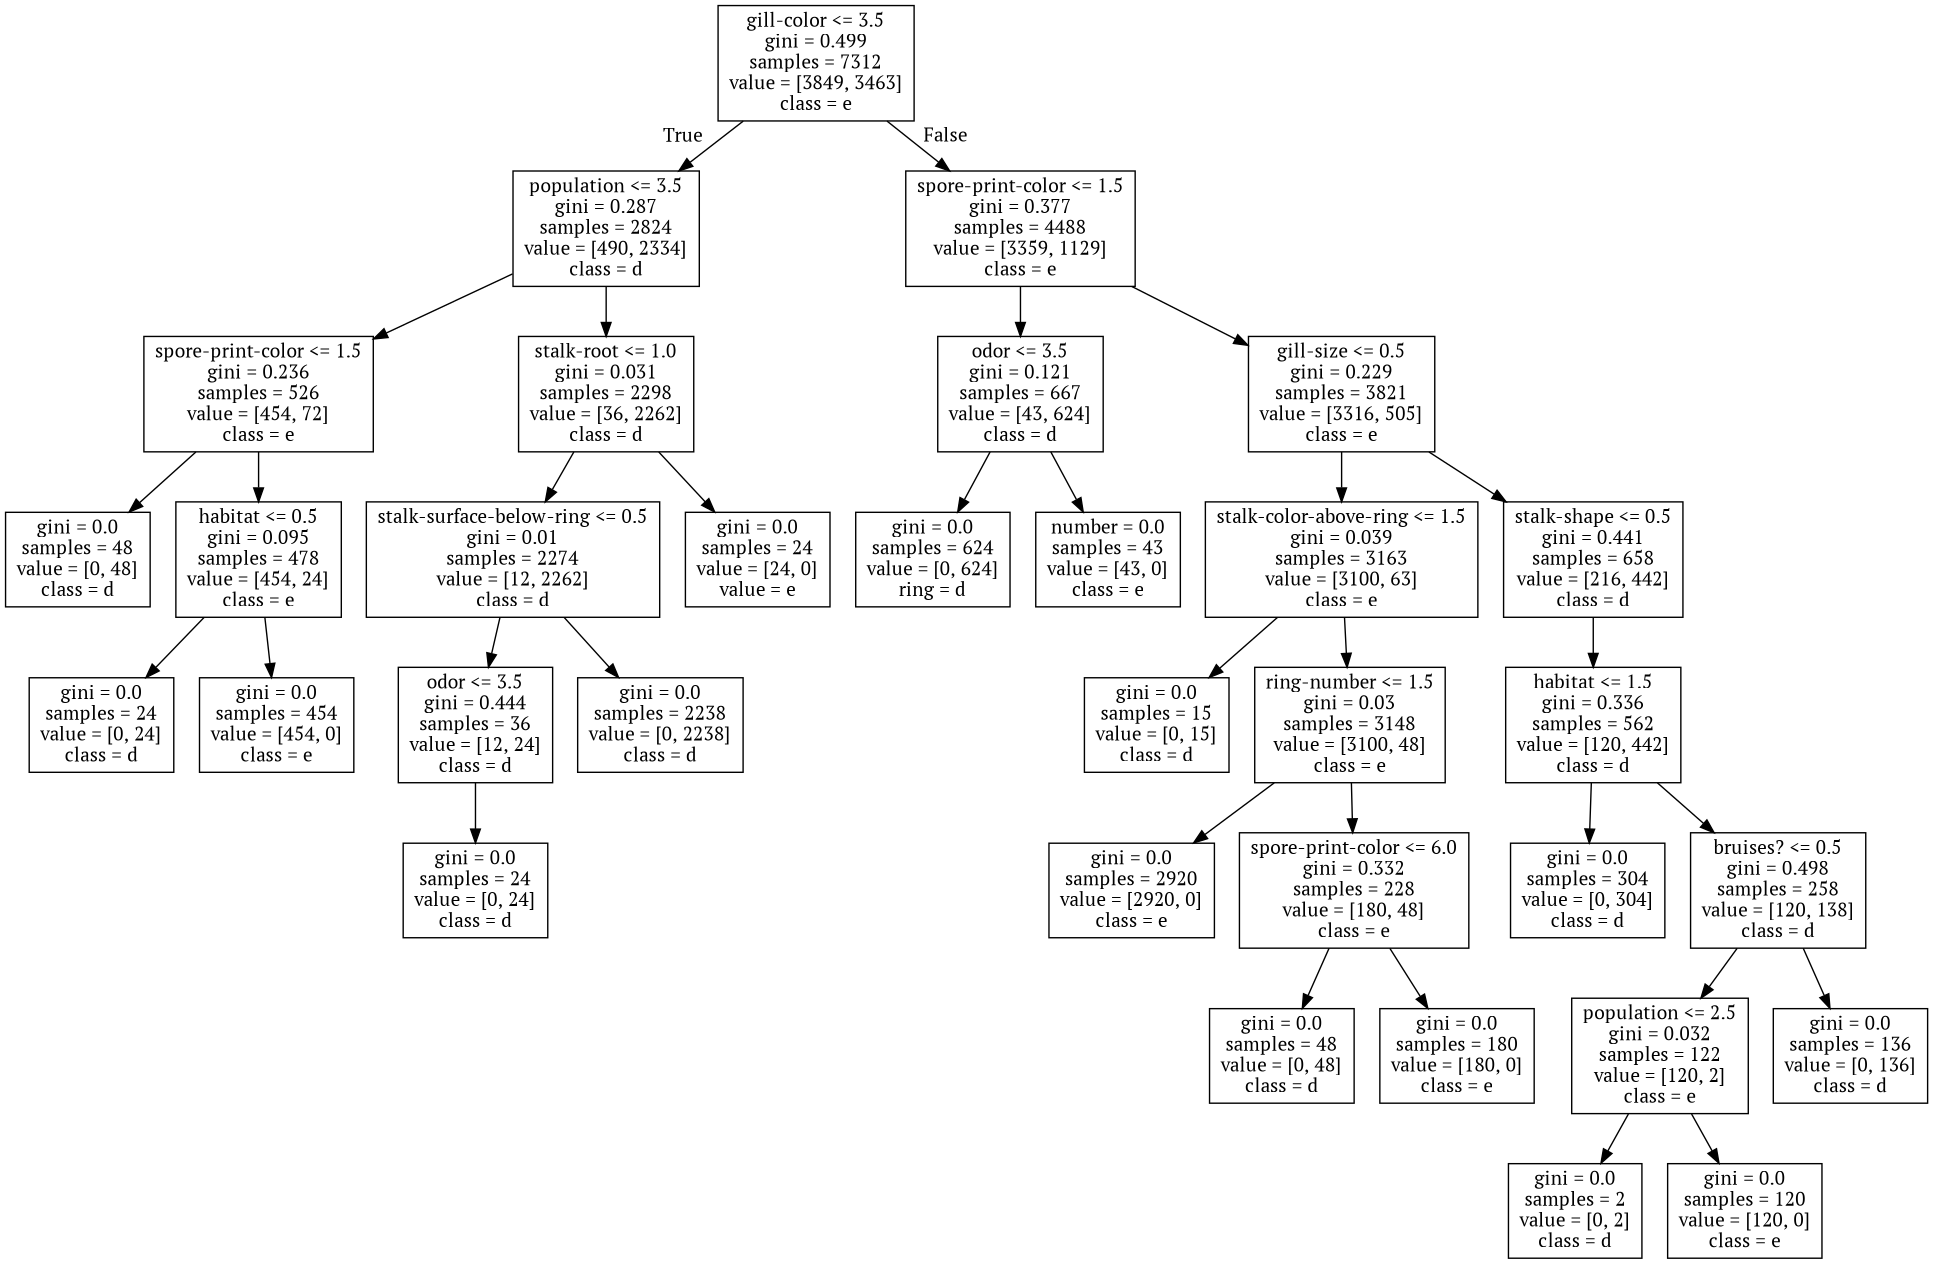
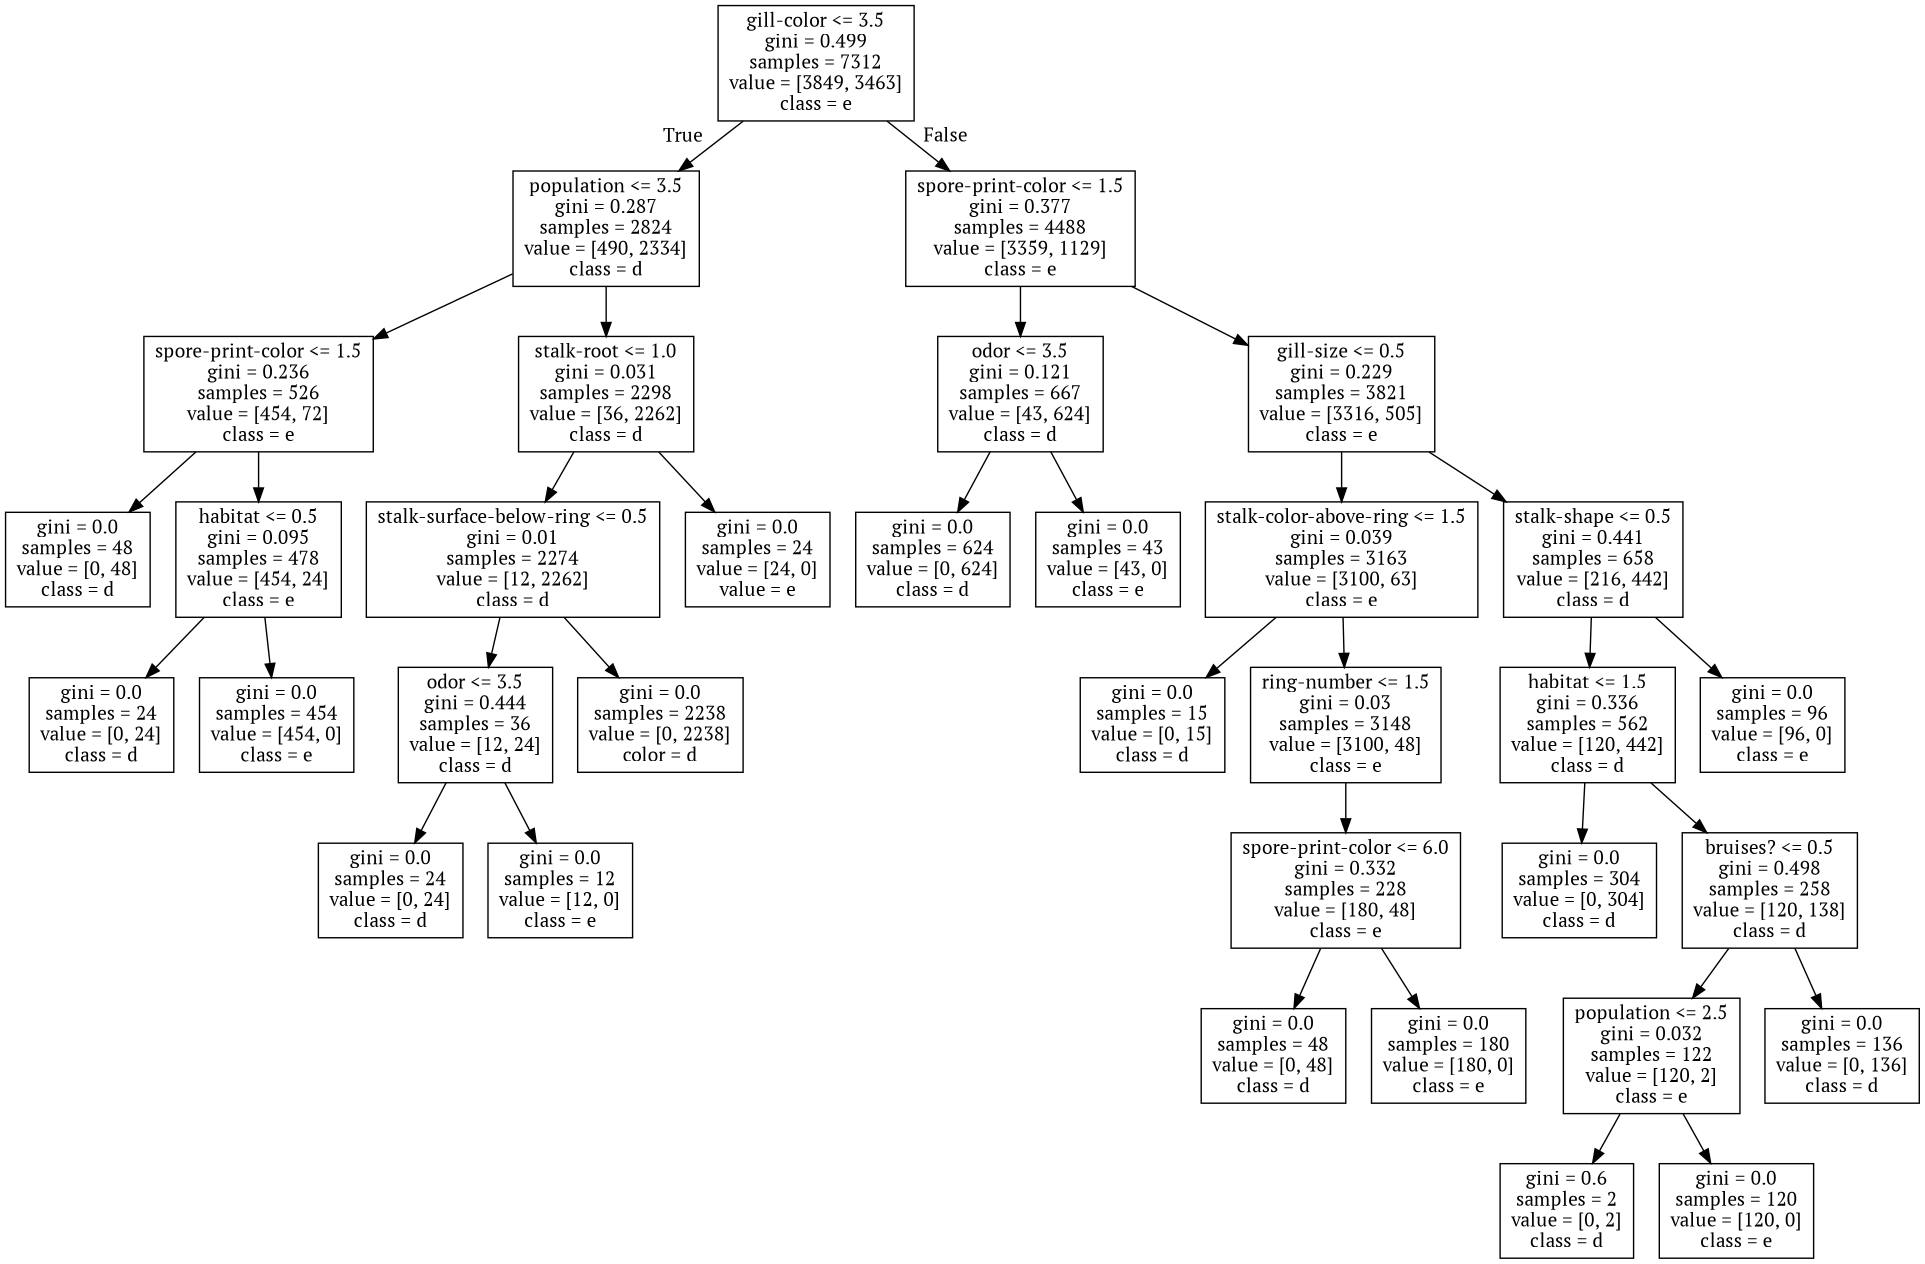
(933, 560) -> (933, 560)
(1108, 560) -> (1108, 560)
(660, 725) -> (660, 725)
none -> (1773, 725)
none -> (560, 890)
(1132, 890) -> none
(1575, 1211) -> (1567, 1211)
